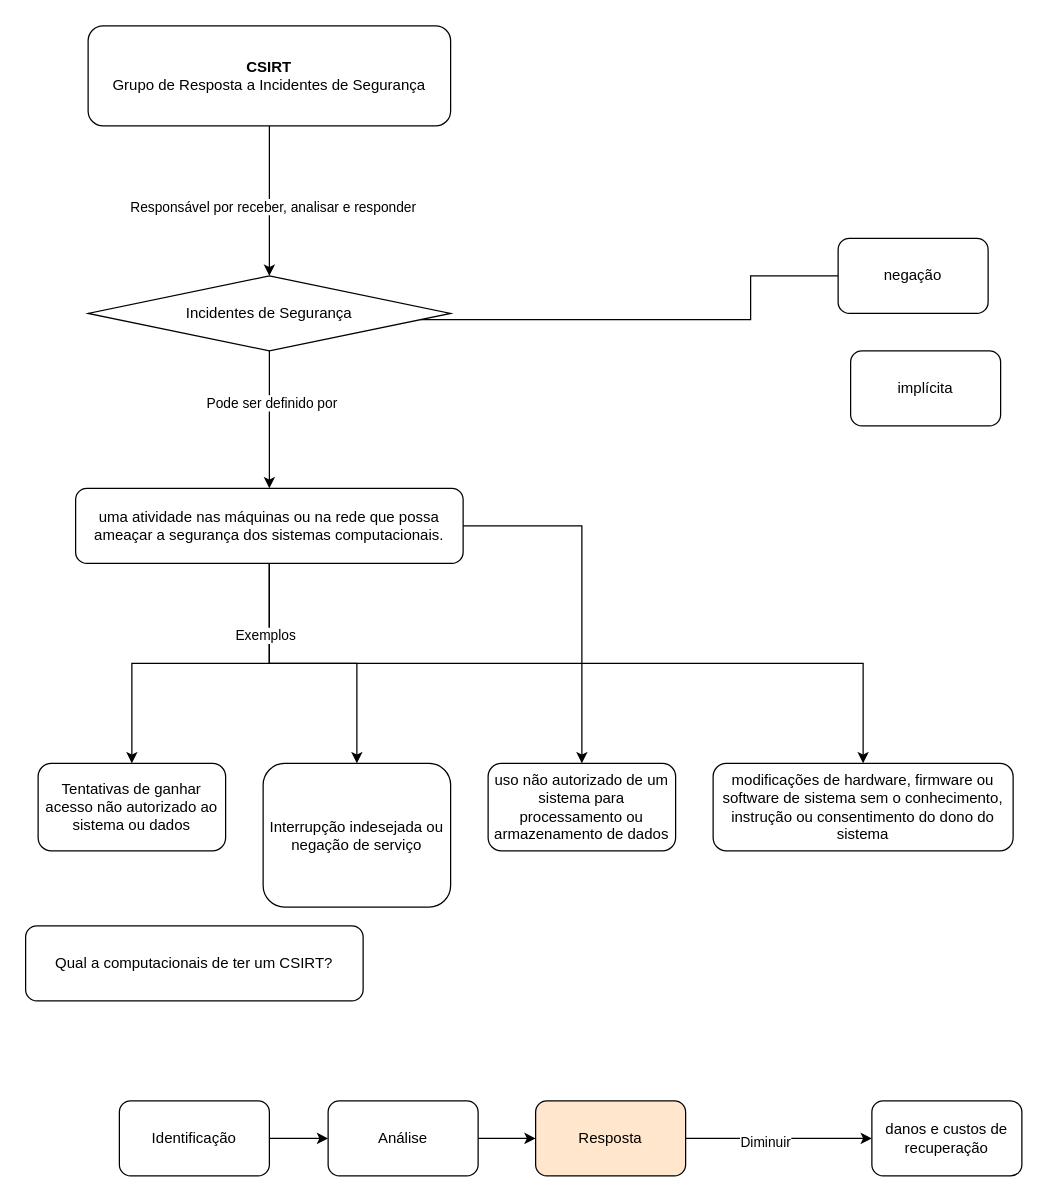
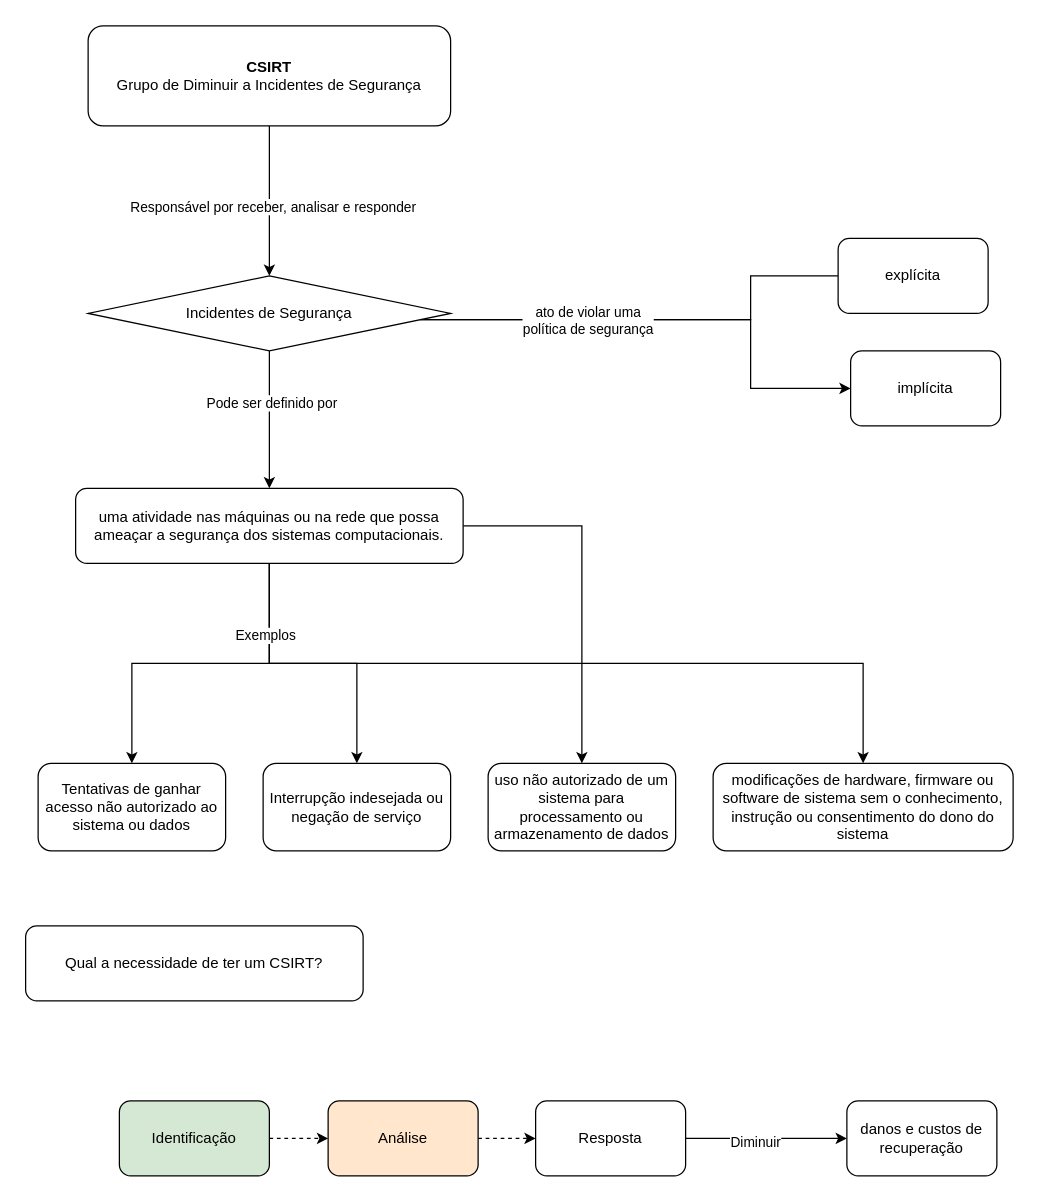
(269, 76) -> (269, 76)
(913, 276) -> (913, 276)
none -> (763, 388)
(357, 835) -> (357, 807)
(194, 963) -> (194, 963)
(194, 1138) -> (194, 1138)
(296, 1138) -> (296, 1138)
(403, 1138) -> (403, 1138)
(501, 1138) -> (501, 1138)
(611, 1138) -> (611, 1138)
(947, 1138) -> (922, 1138)
